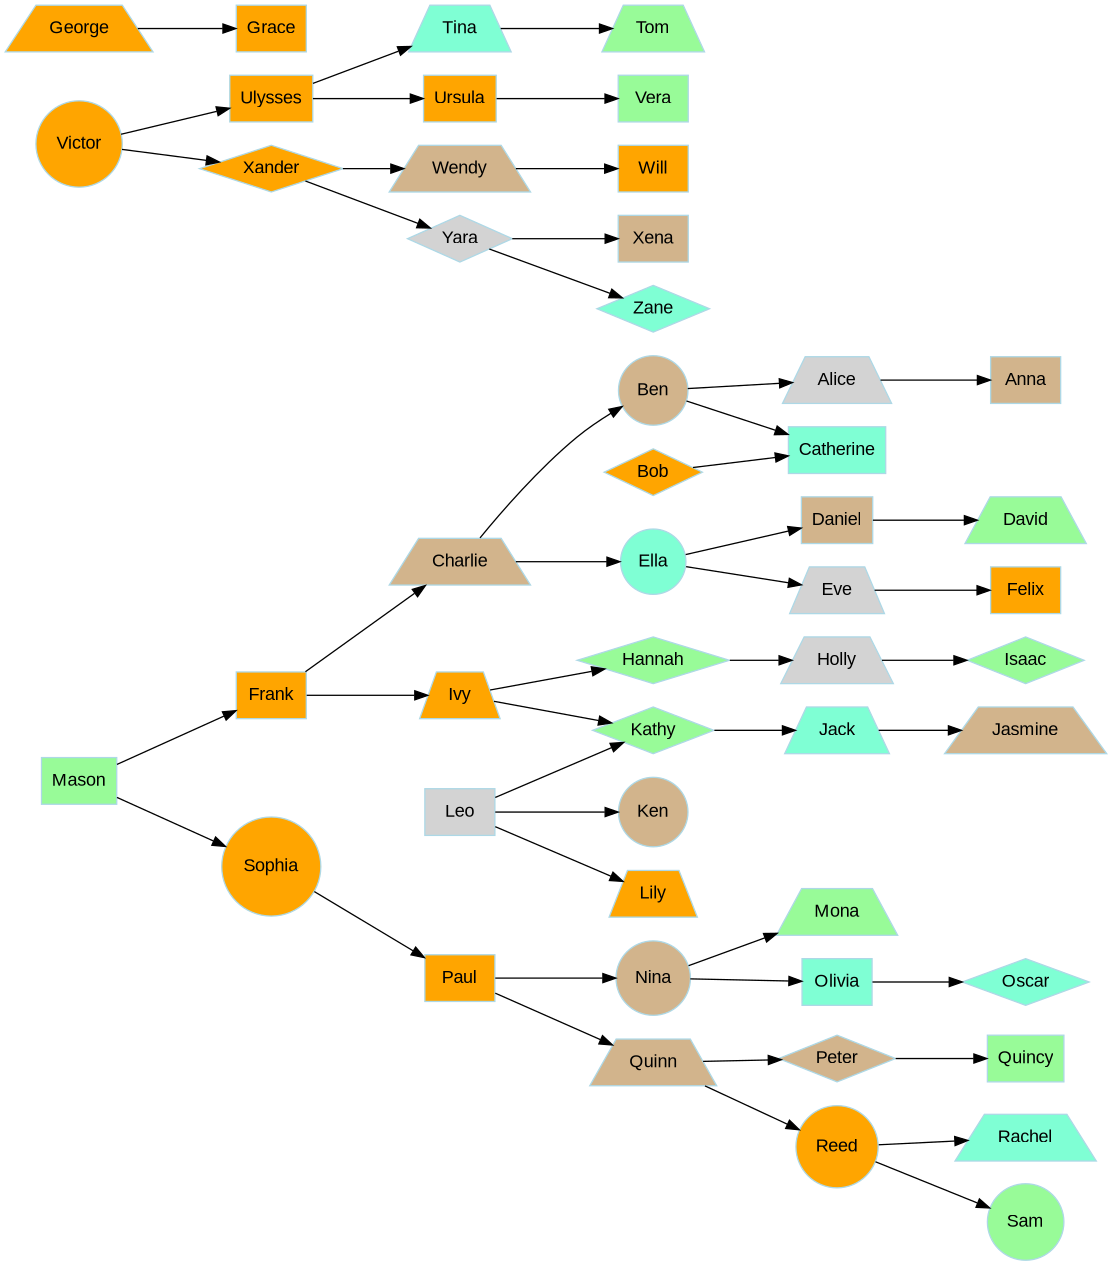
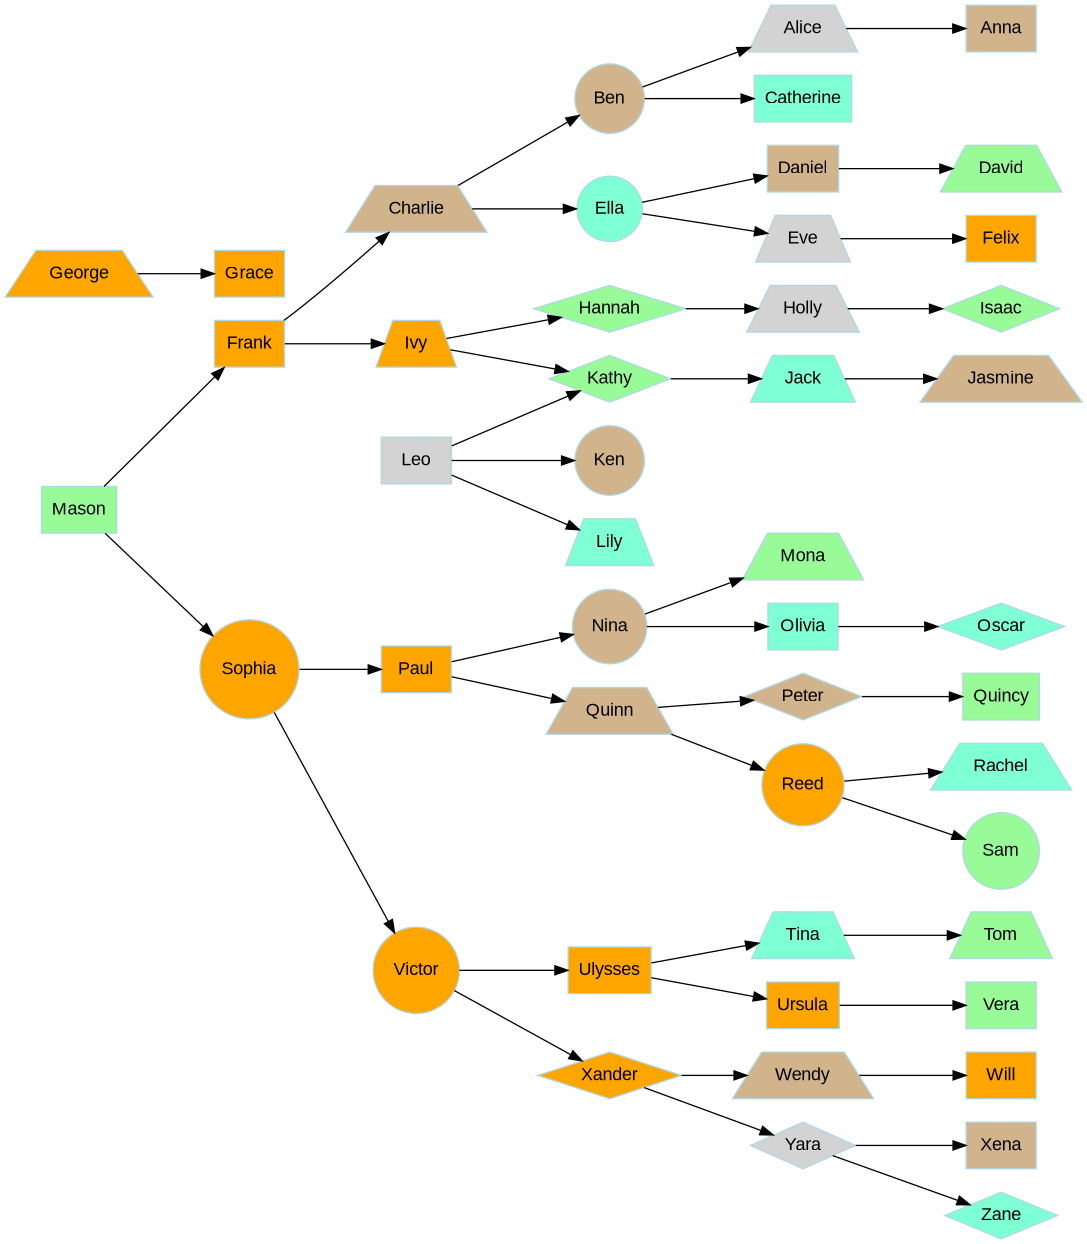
(653, 472) -> none
none -> (331, 817)
(653, 894) -> (610, 542)
